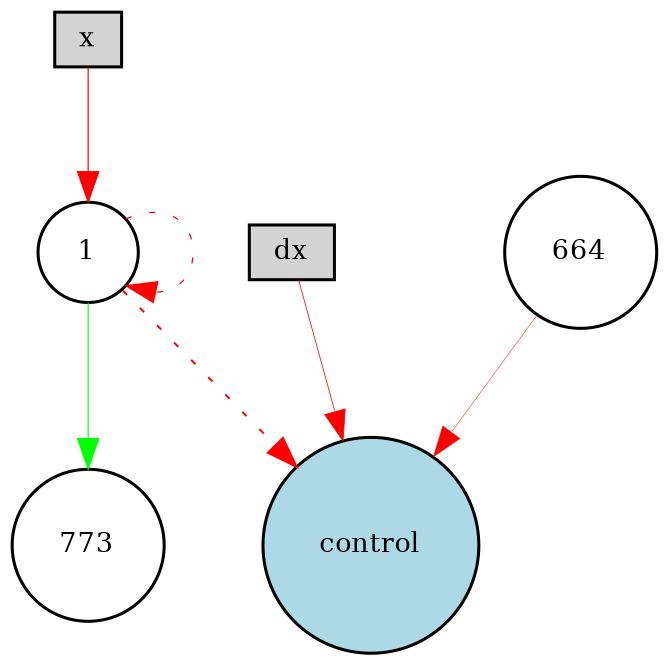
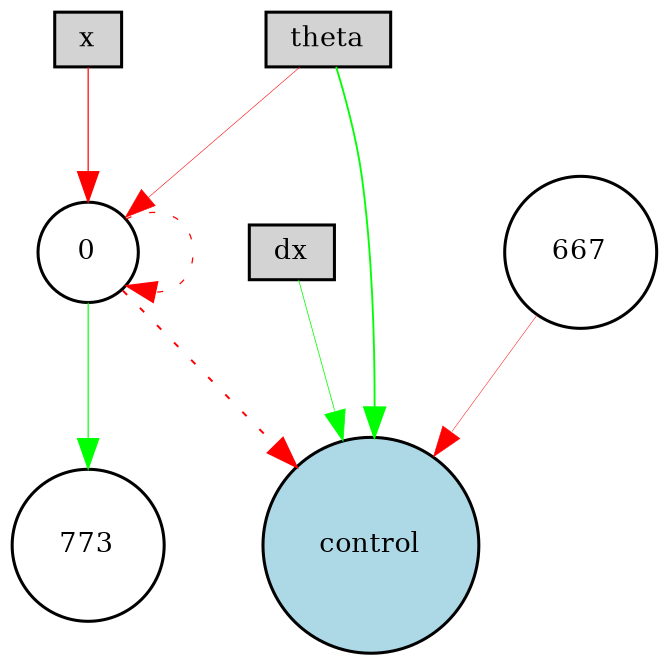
none -> (328, 40)
(88, 252) -> (88, 252)
(581, 252) -> (581, 252)
(317, 345) -> (317, 345)
